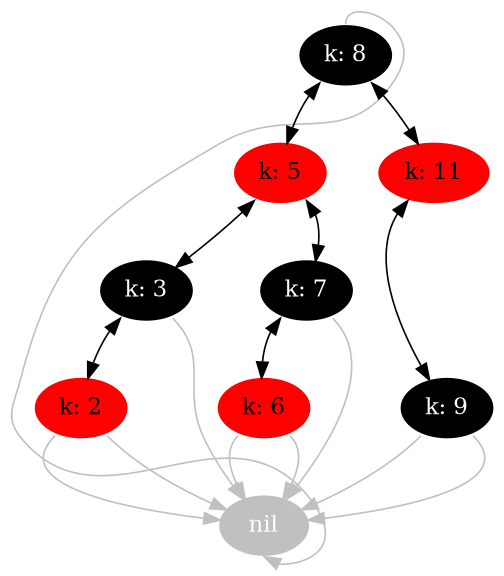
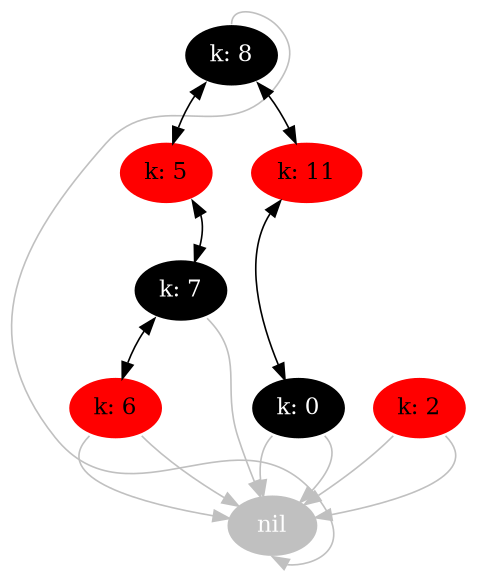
(146, 290) -> none
(447, 408) -> (299, 408)
